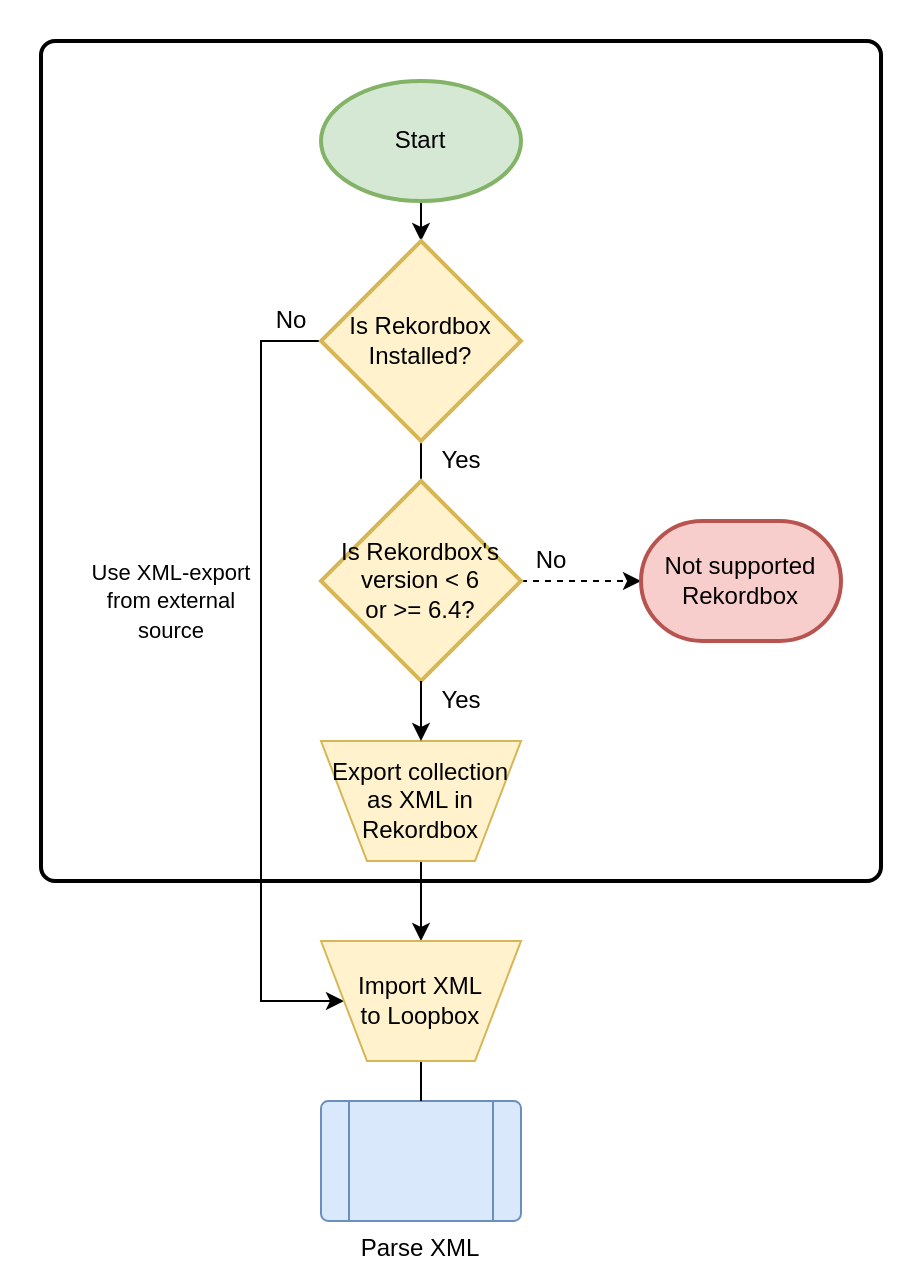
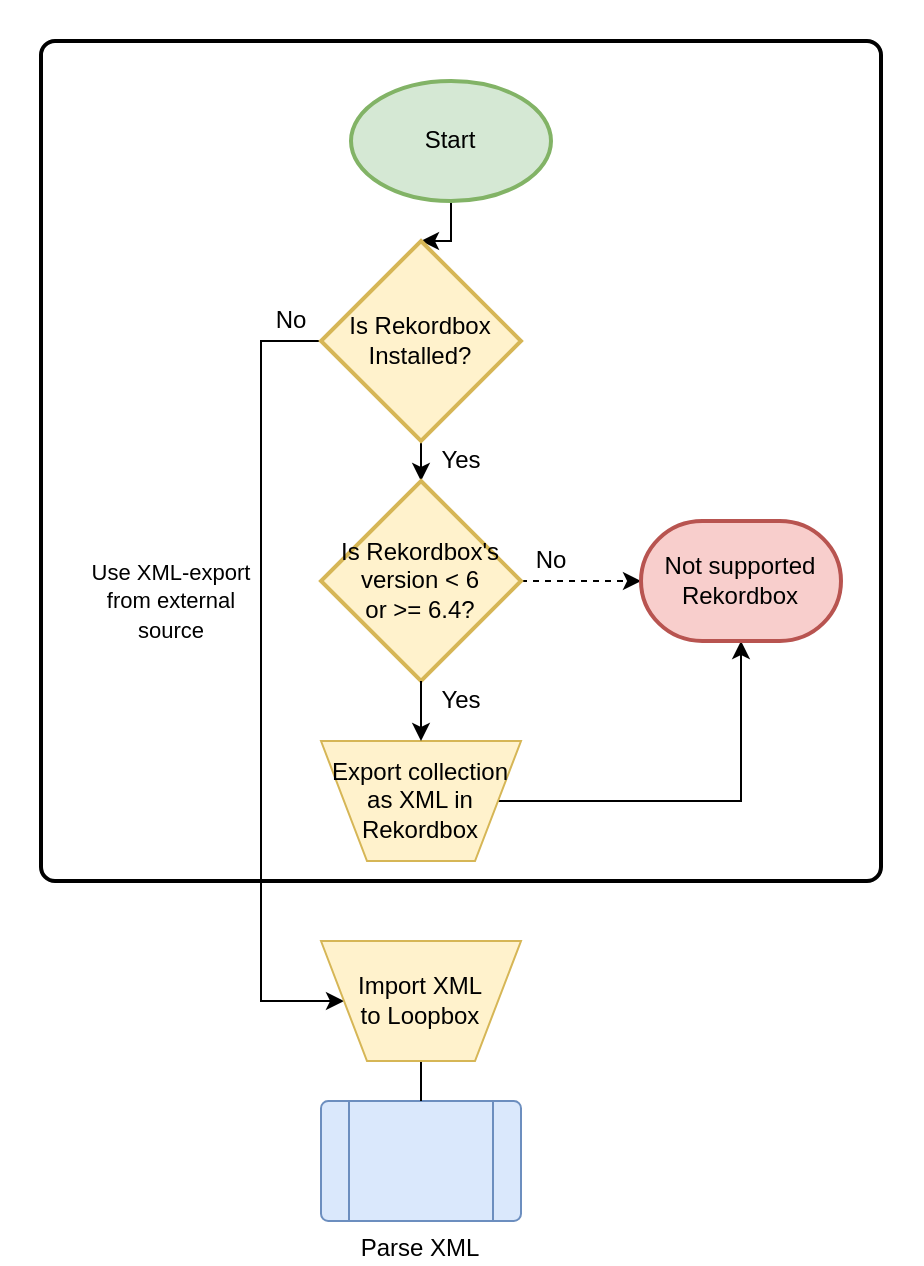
(421, 141) -> (451, 141)
(421, 471) -> (421, 466)
(421, 894) -> (693, 801)
